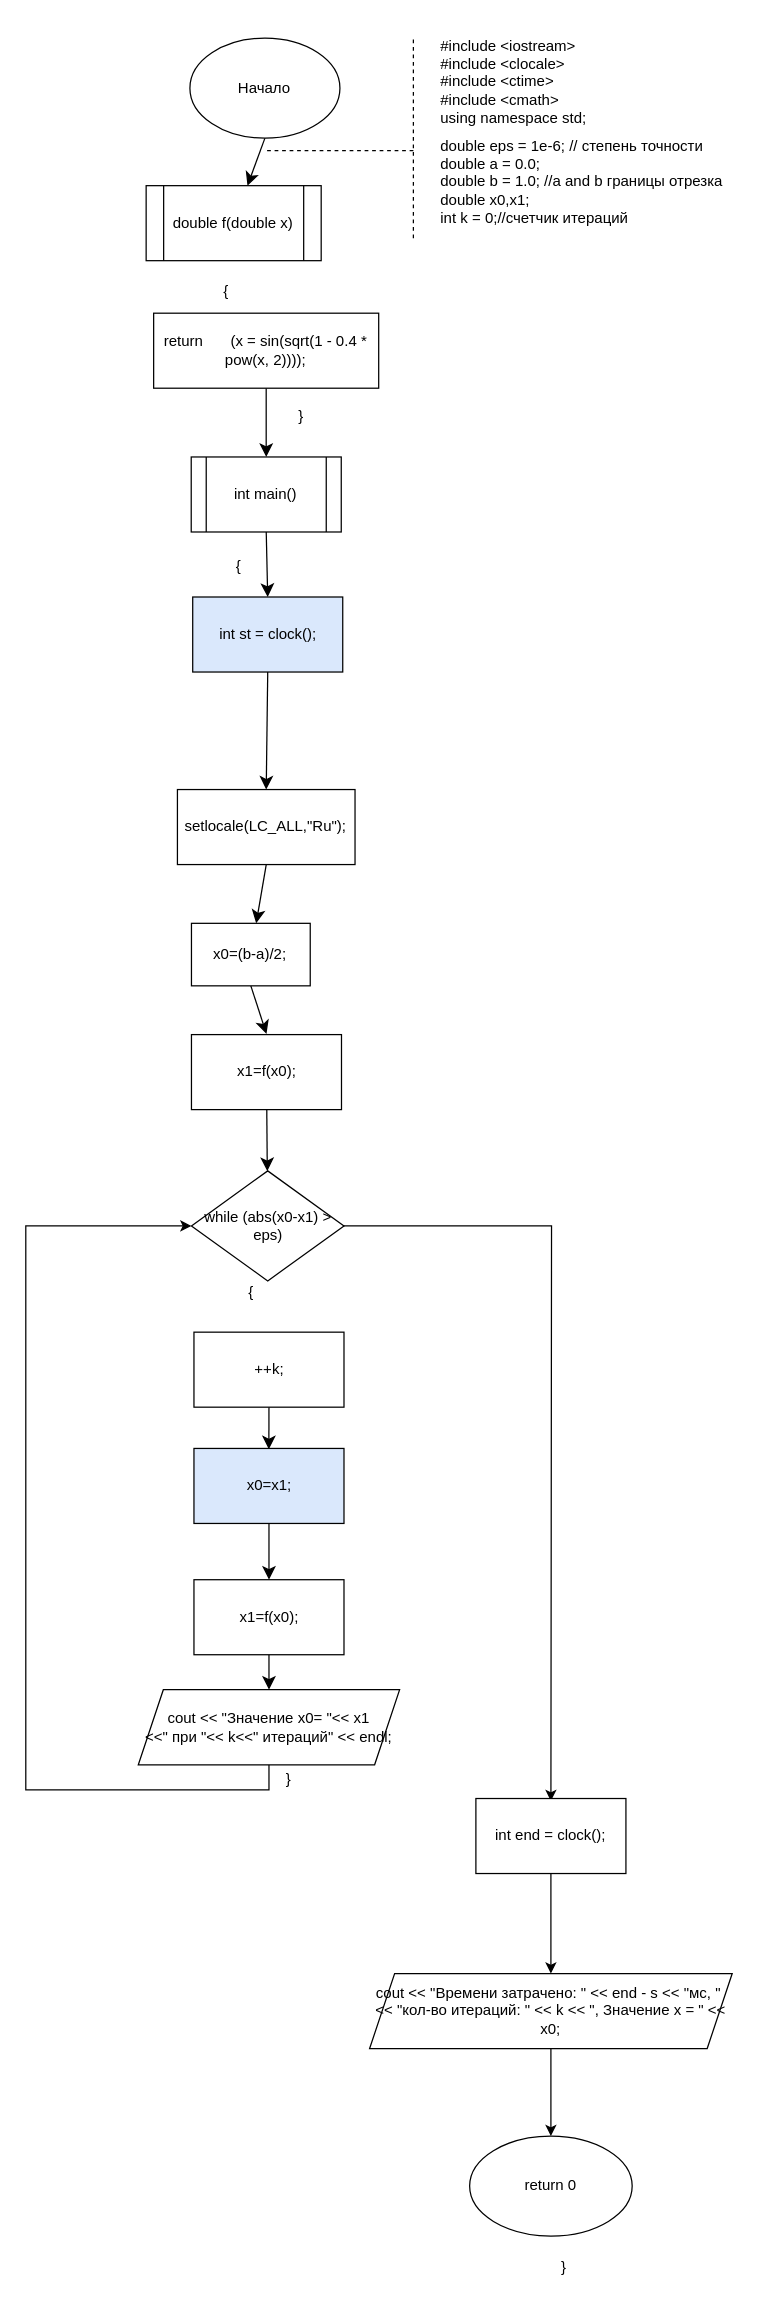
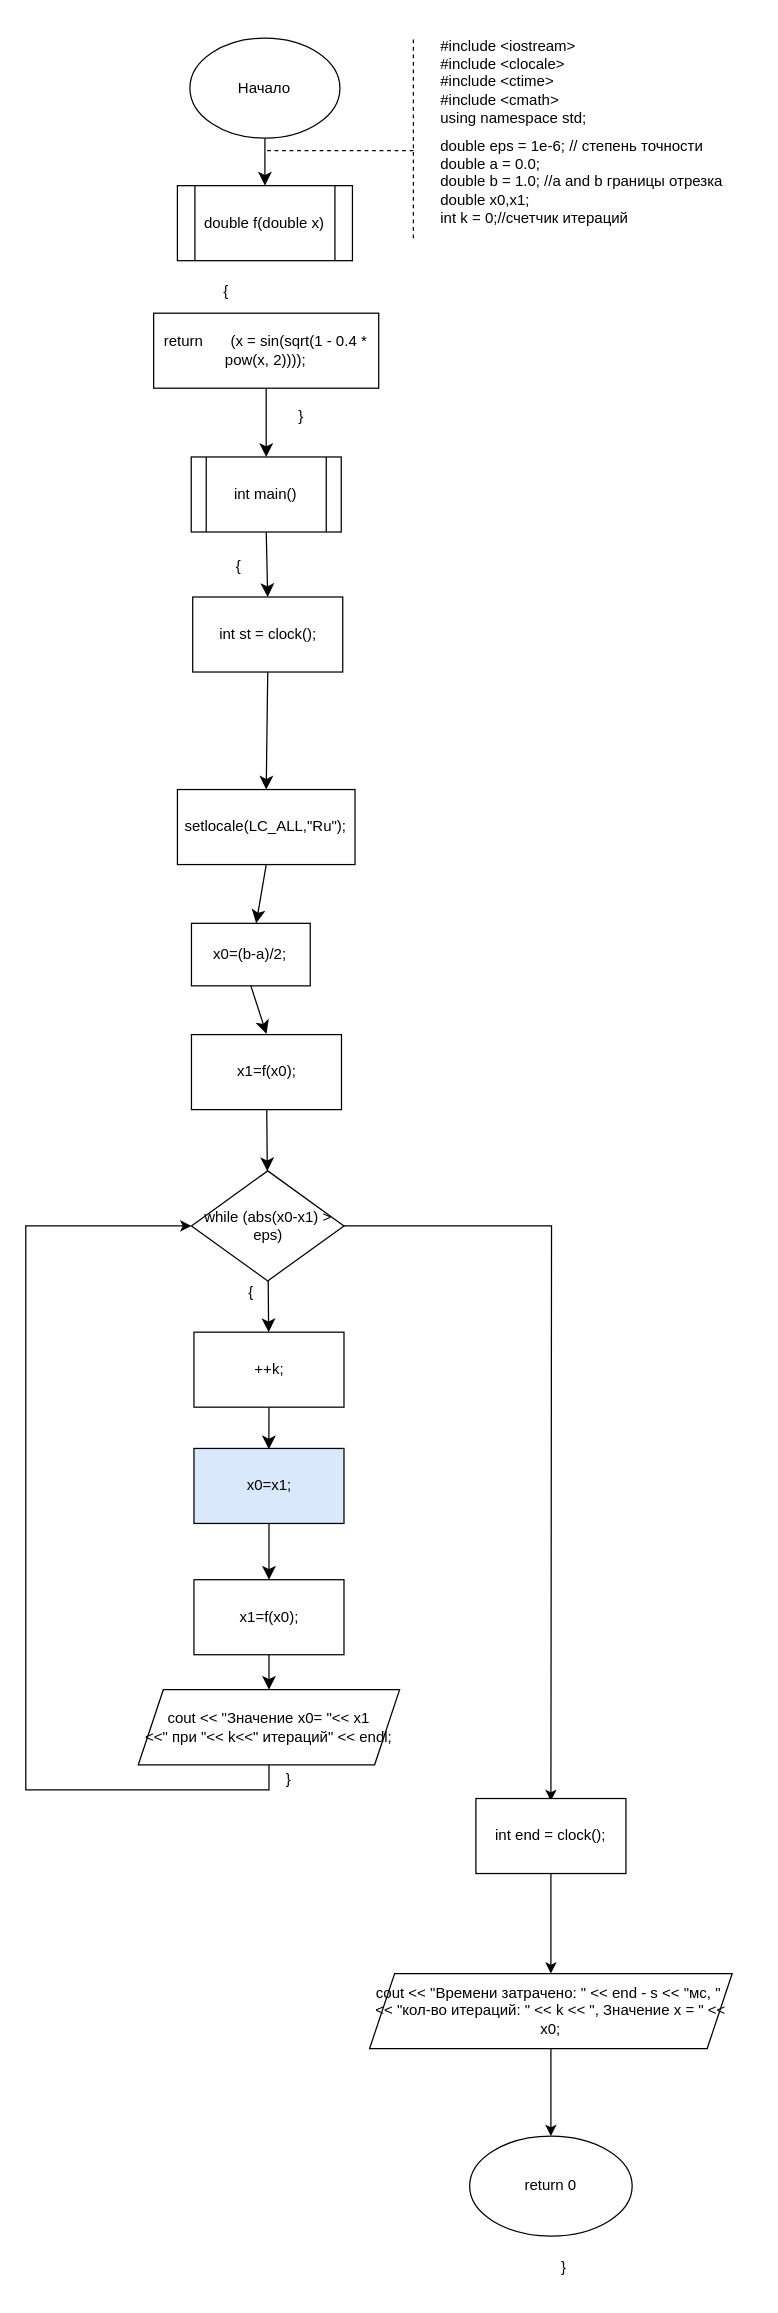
(233, 223) -> (265, 223)
(268, 634) -> (268, 634)
none -> (268, 1302)
